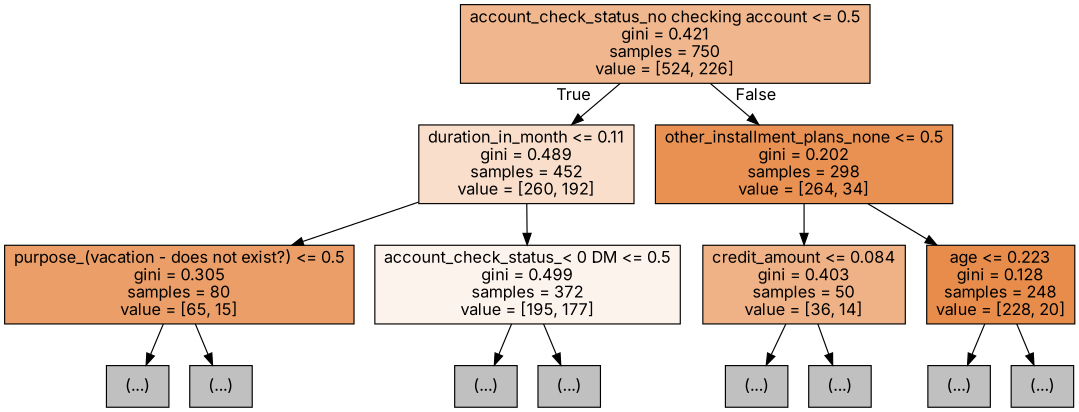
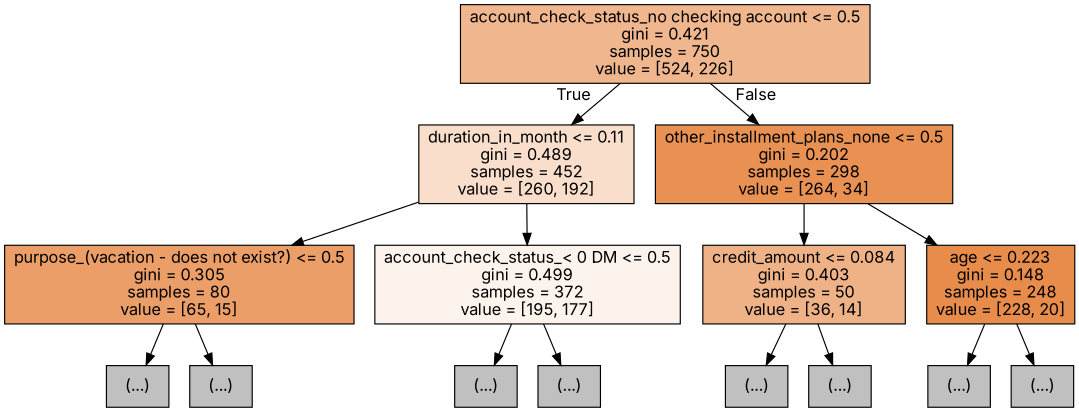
(1001, 285) -> (1001, 285)
